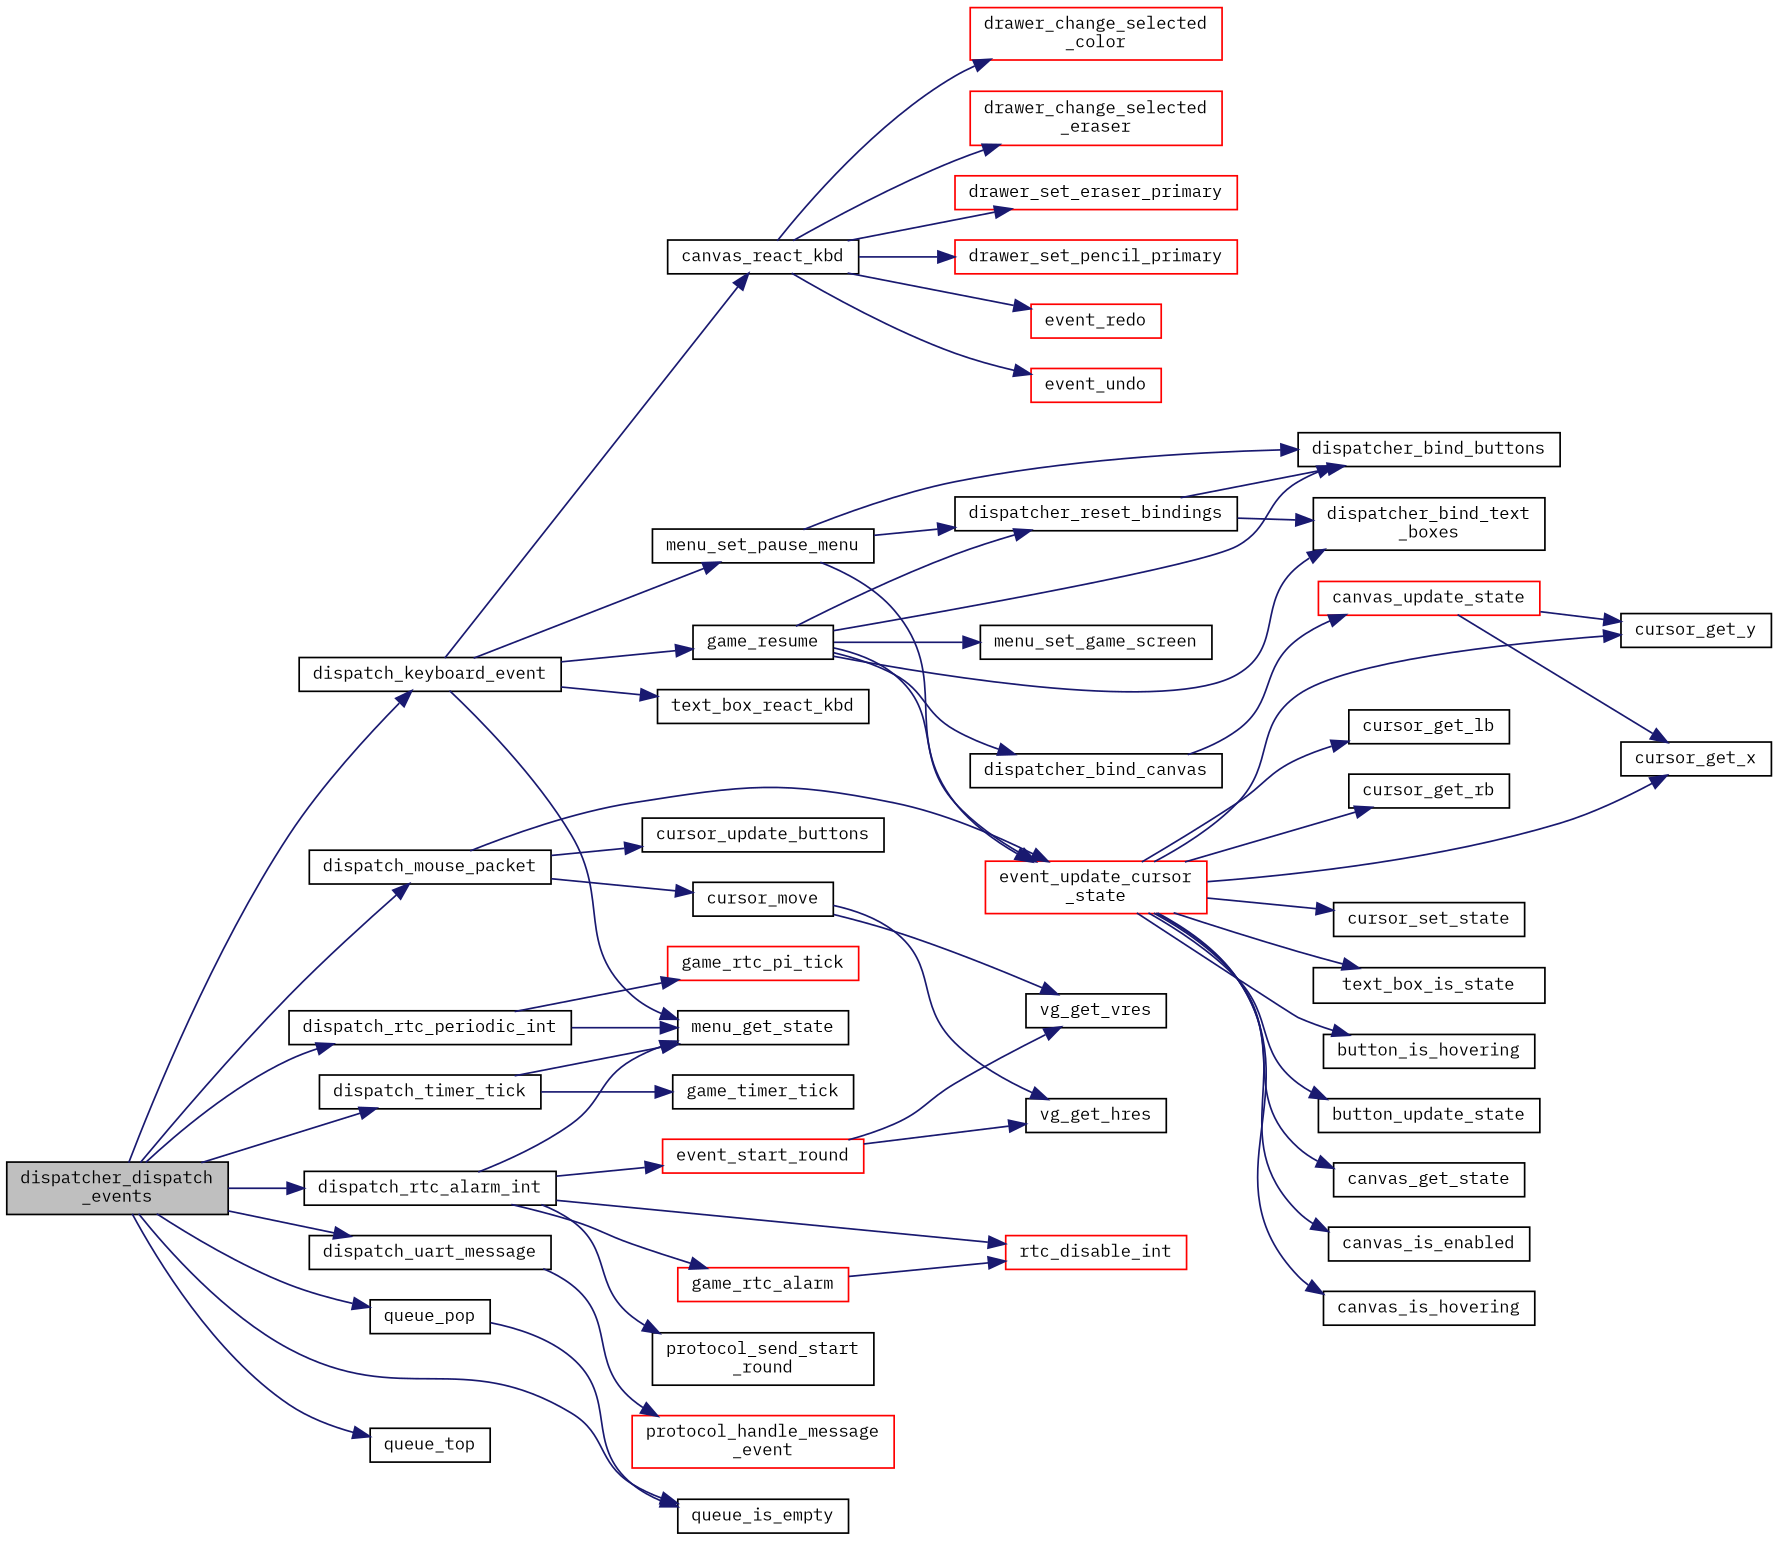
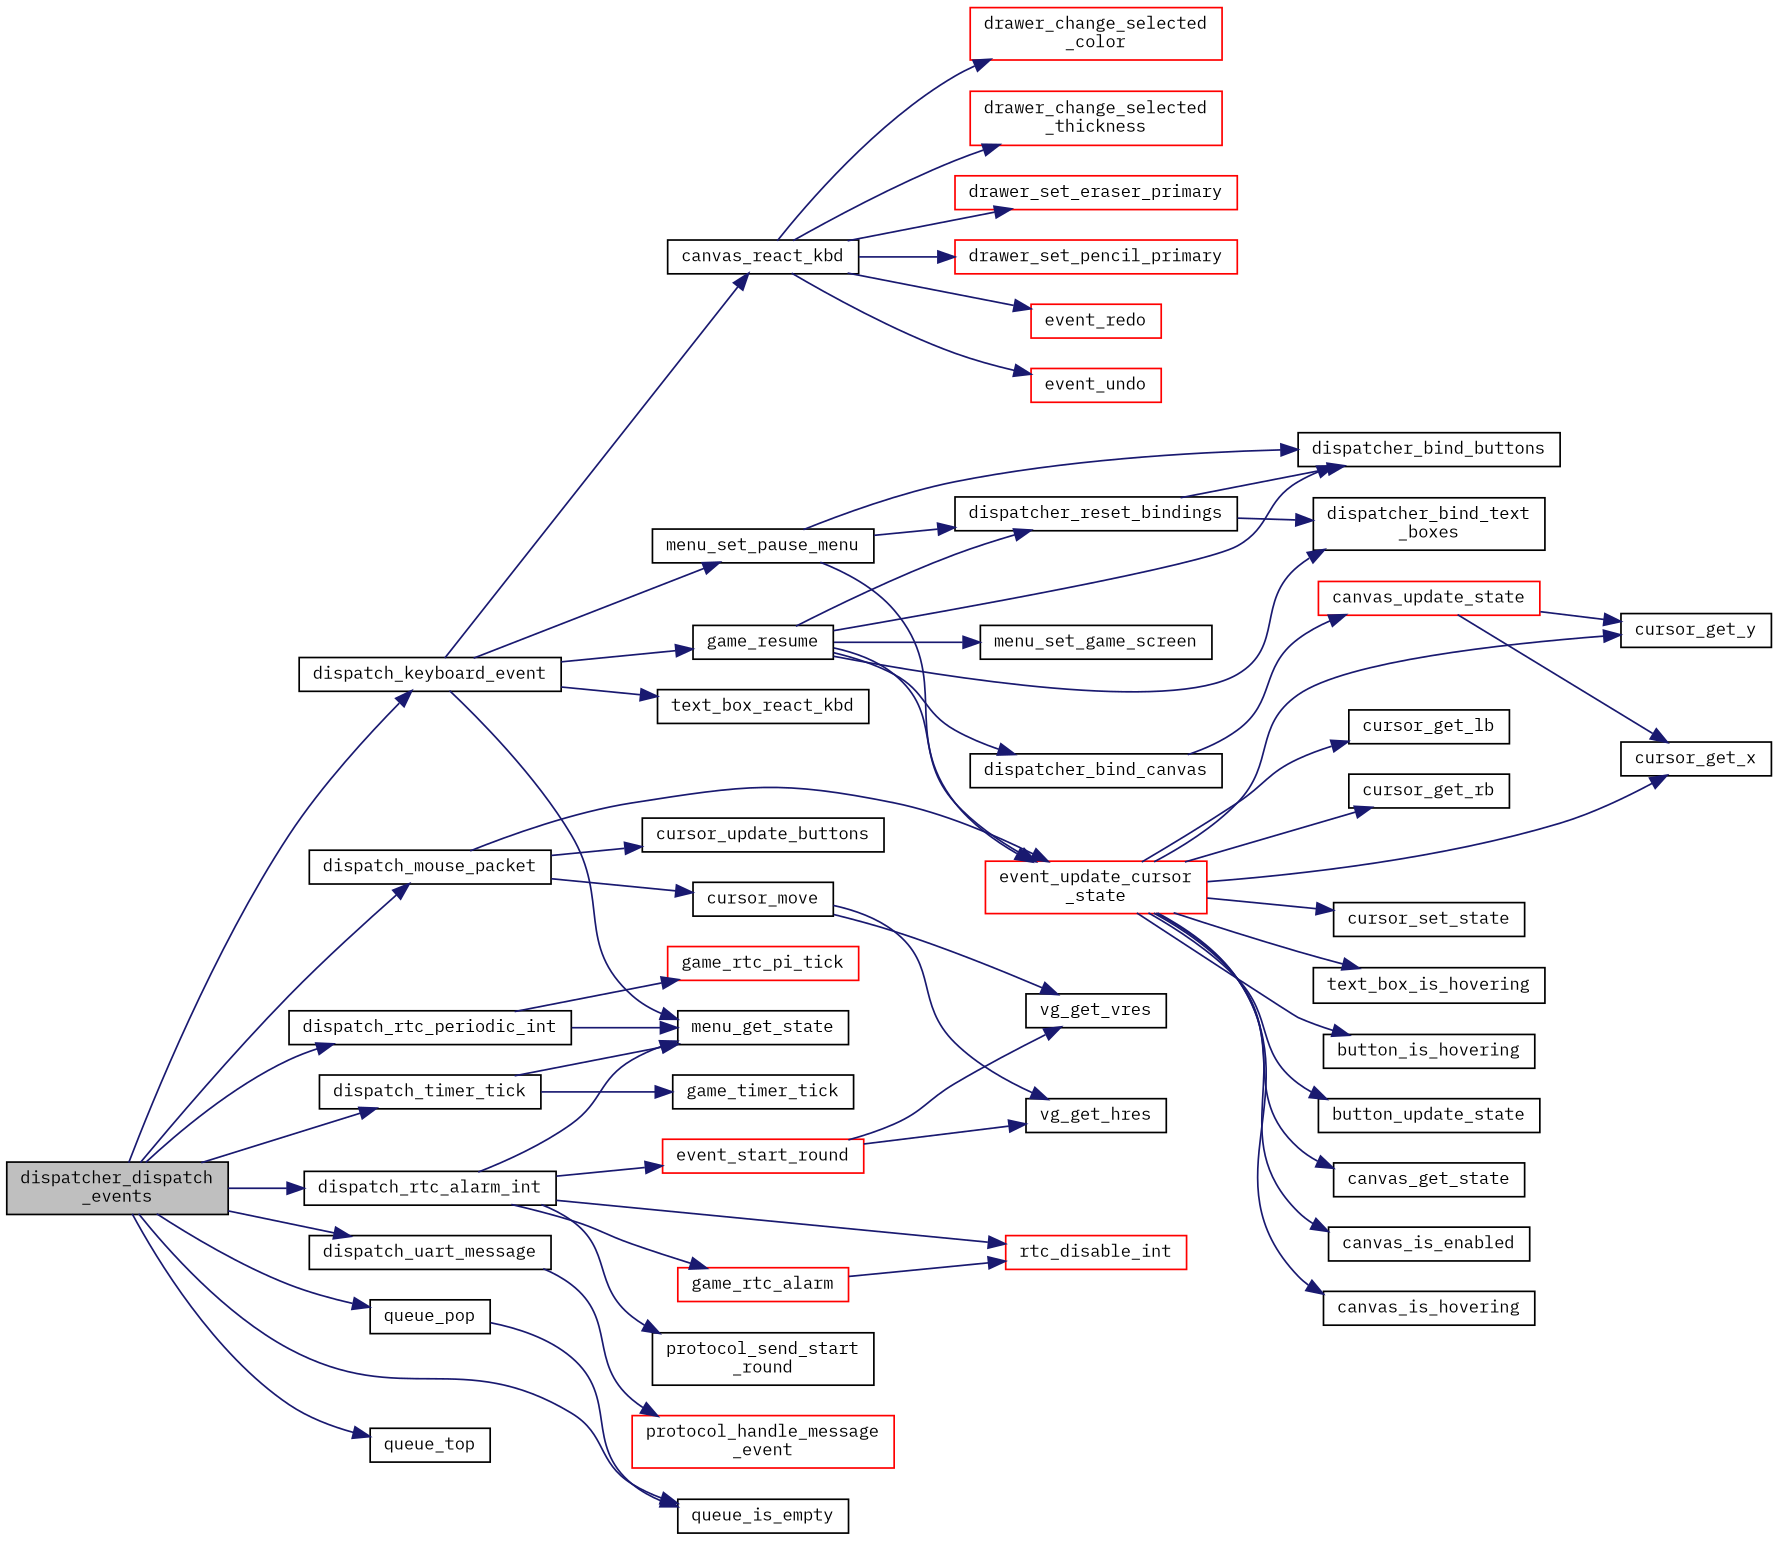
(1096, 118) -> (1096, 118)
(1429, 985) -> (1429, 985)
